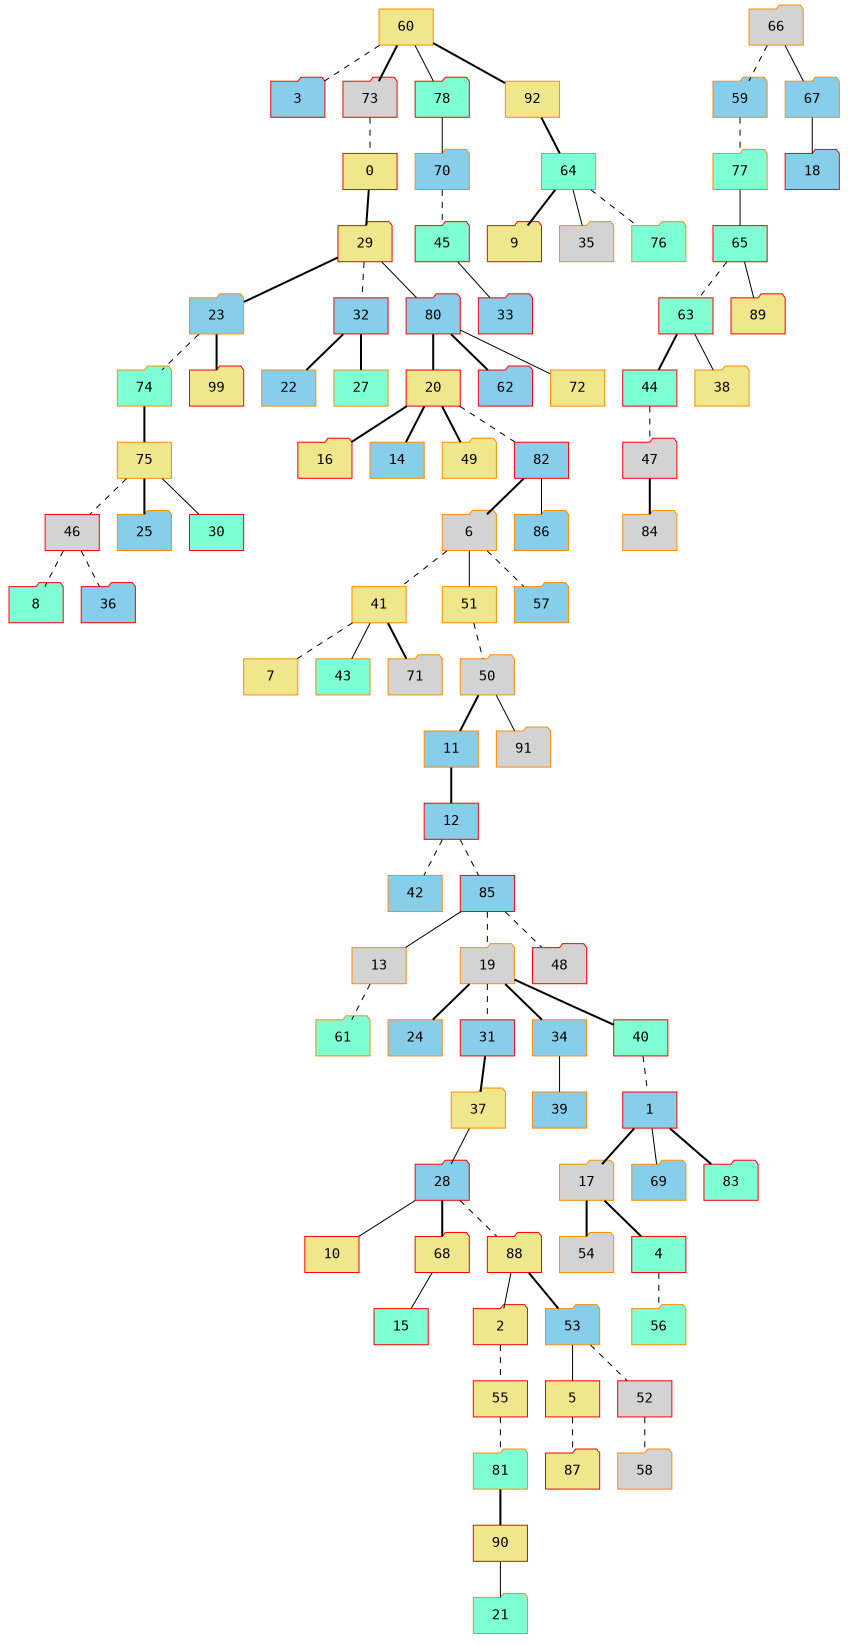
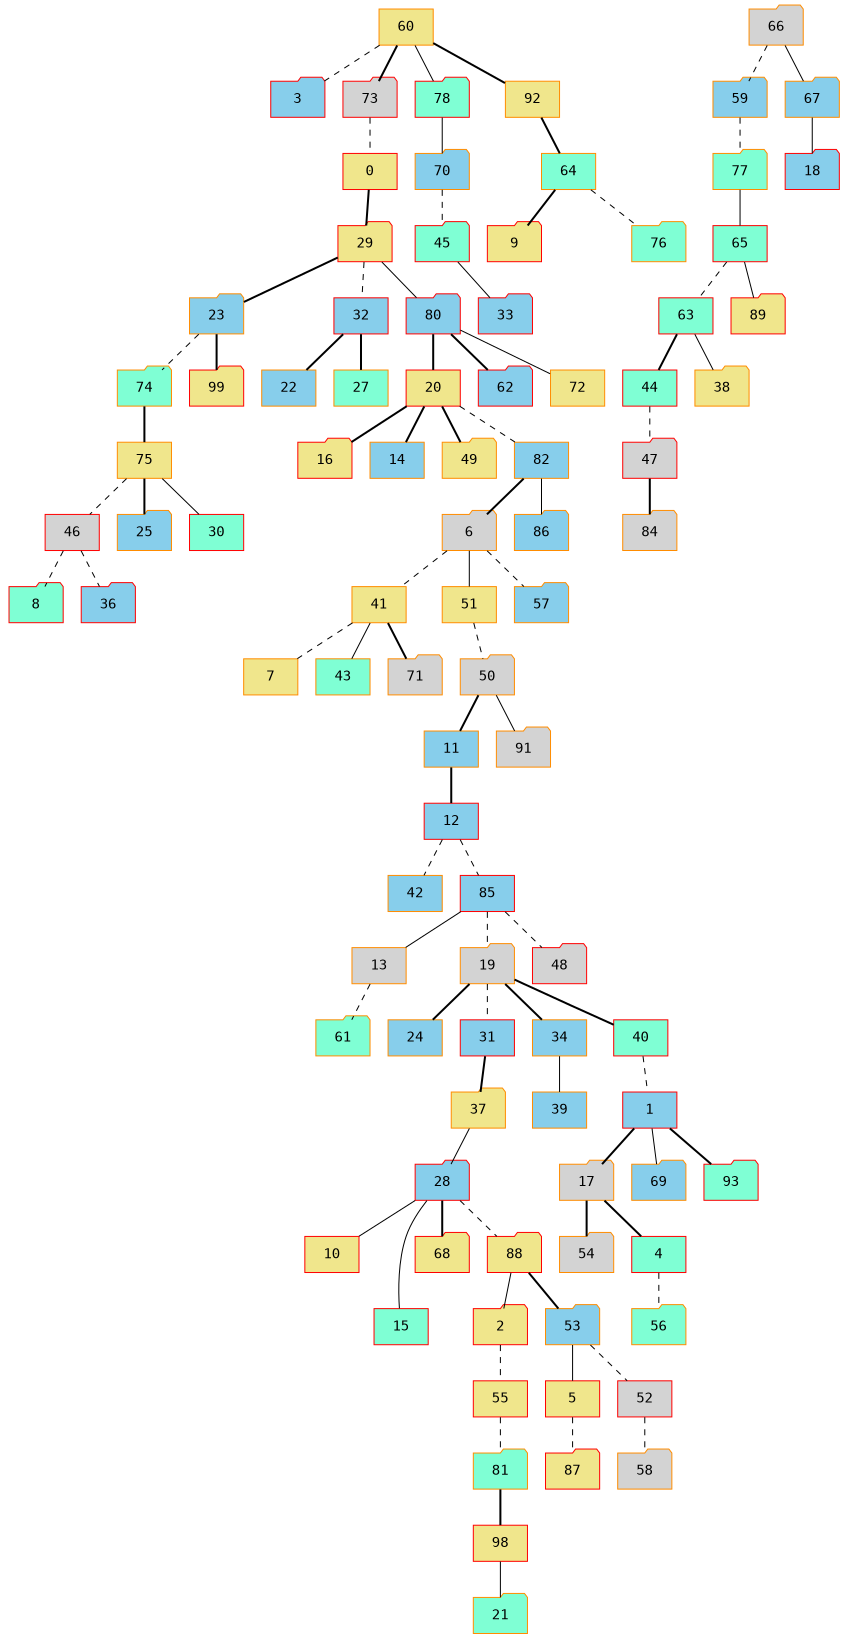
(587, 244) -> none
(542, 460) -> (542, 460)
(731, 1182) -> (731, 1182)
(422, 1291) -> (402, 1251)
(500, 1543) -> (500, 1543)
